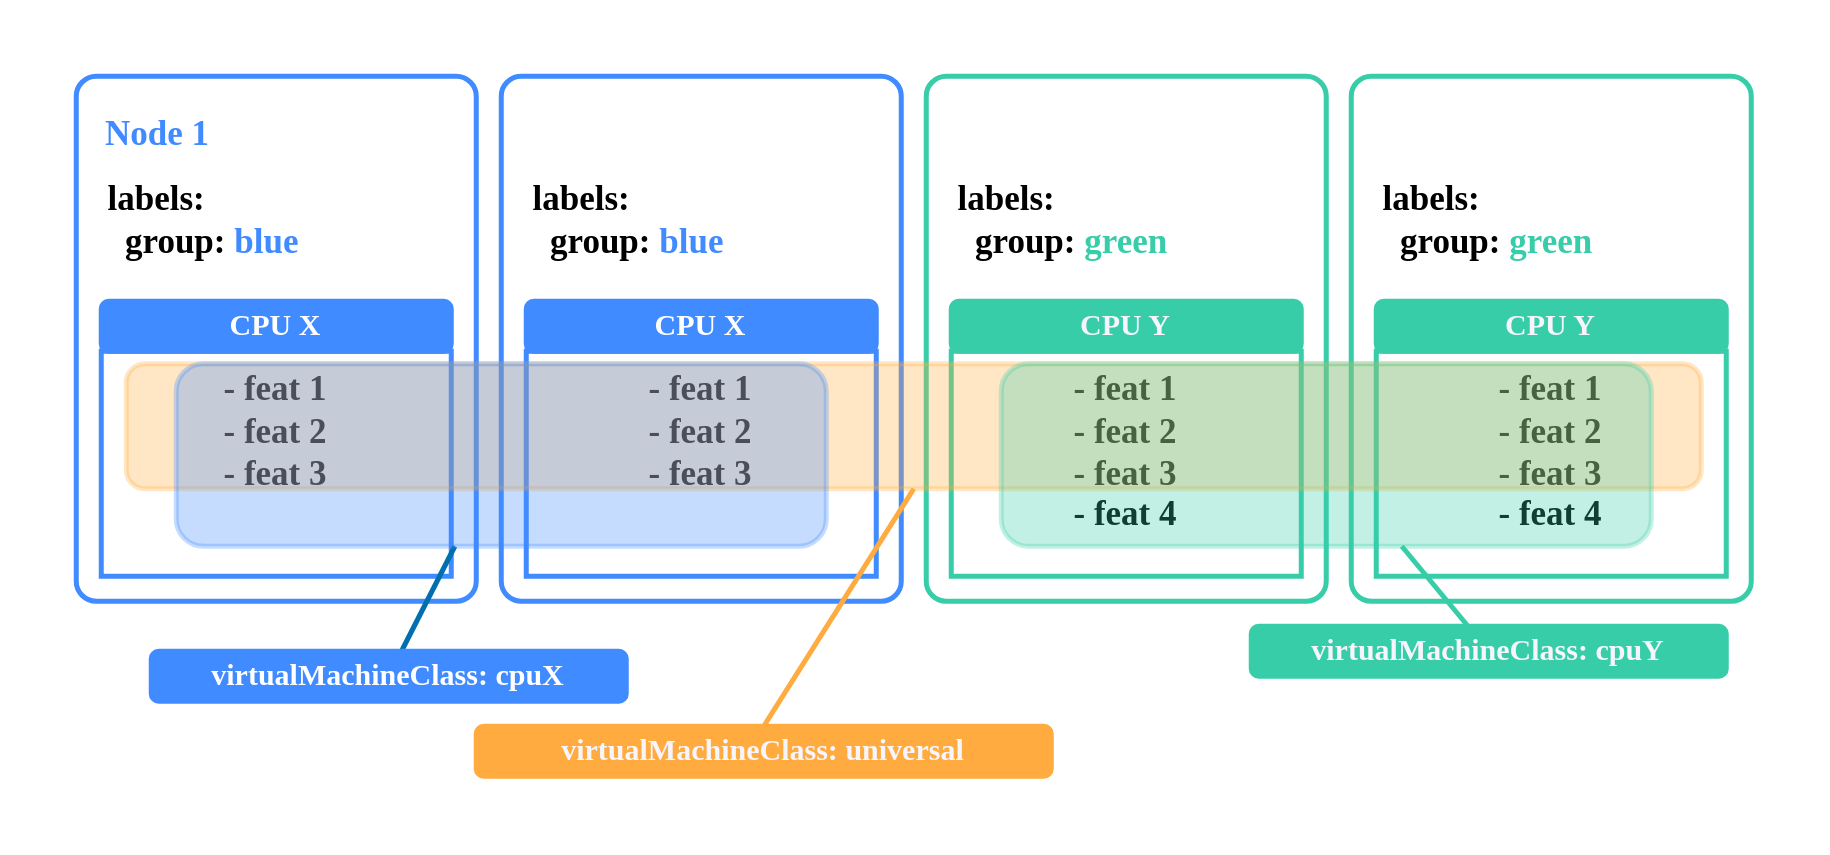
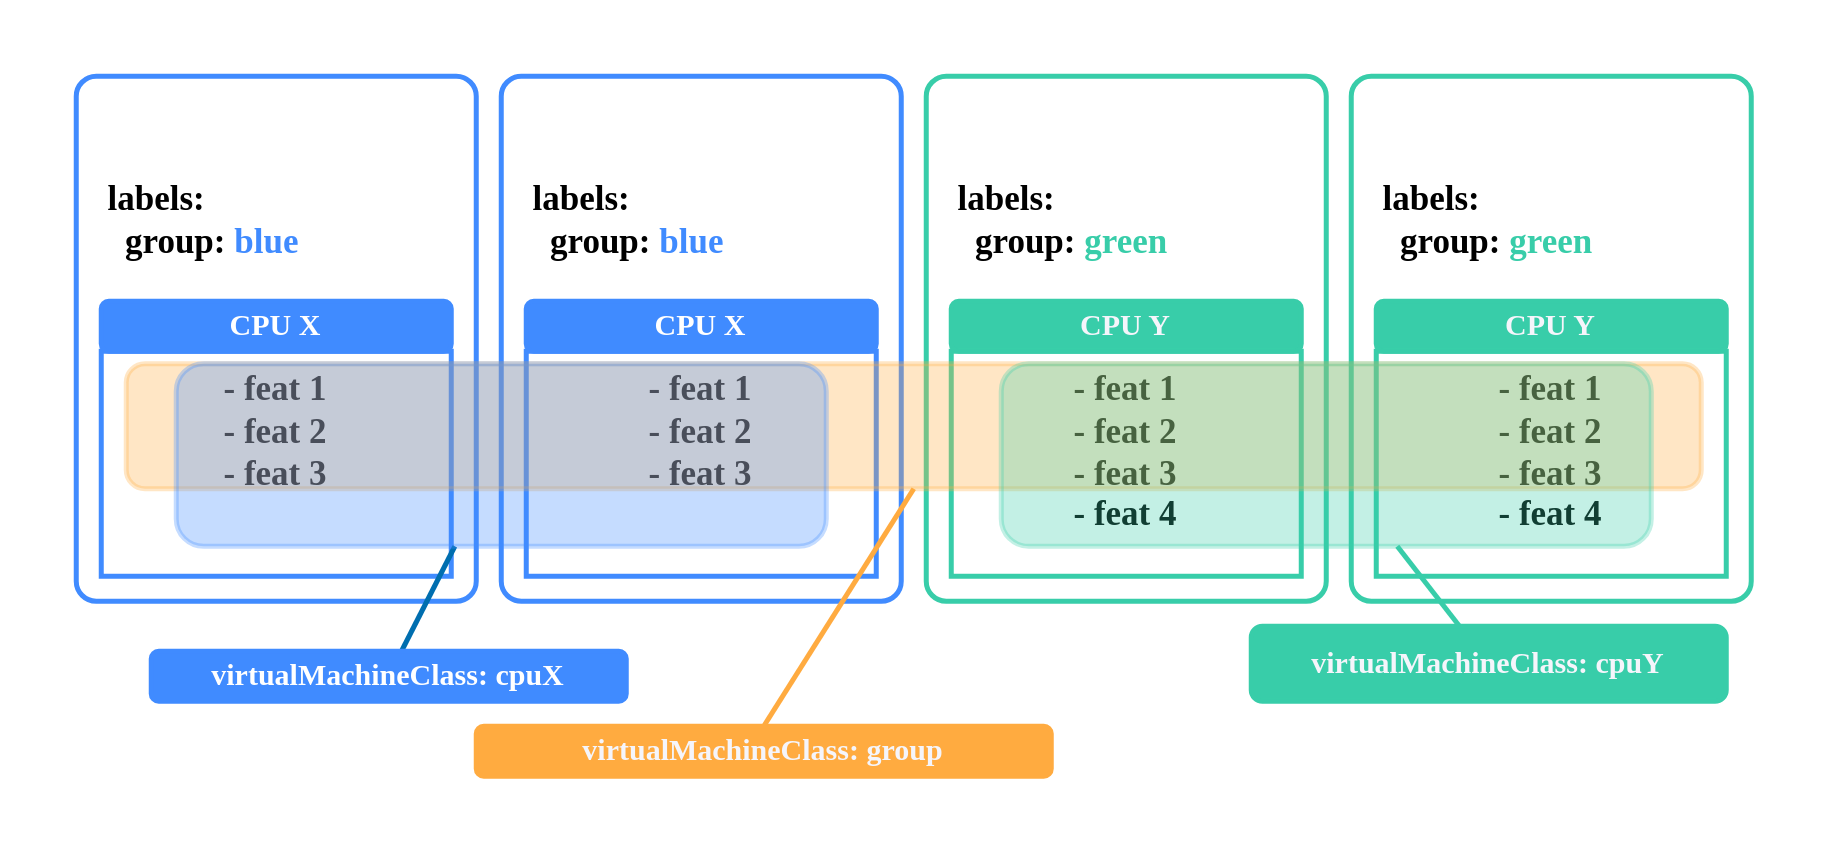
(176, 136) -> none
(1489, 651) -> (1489, 664)
(764, 751) -> (764, 751)
